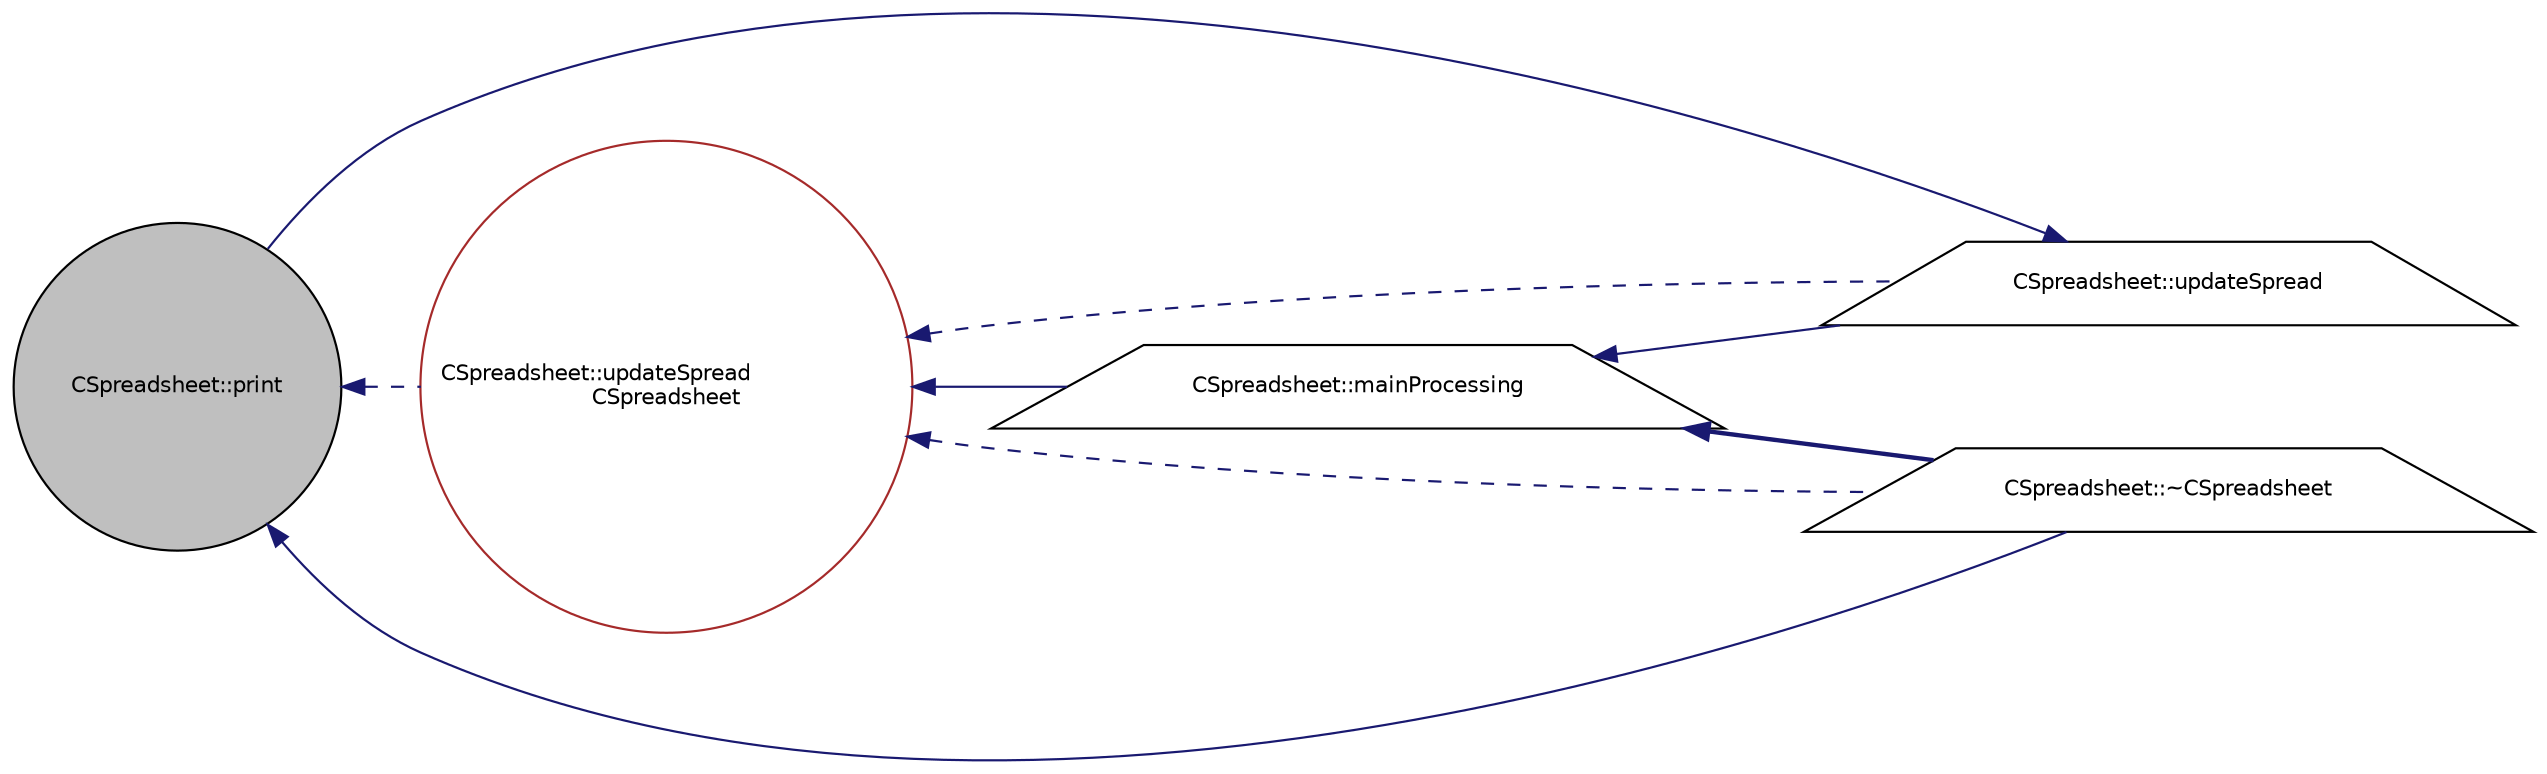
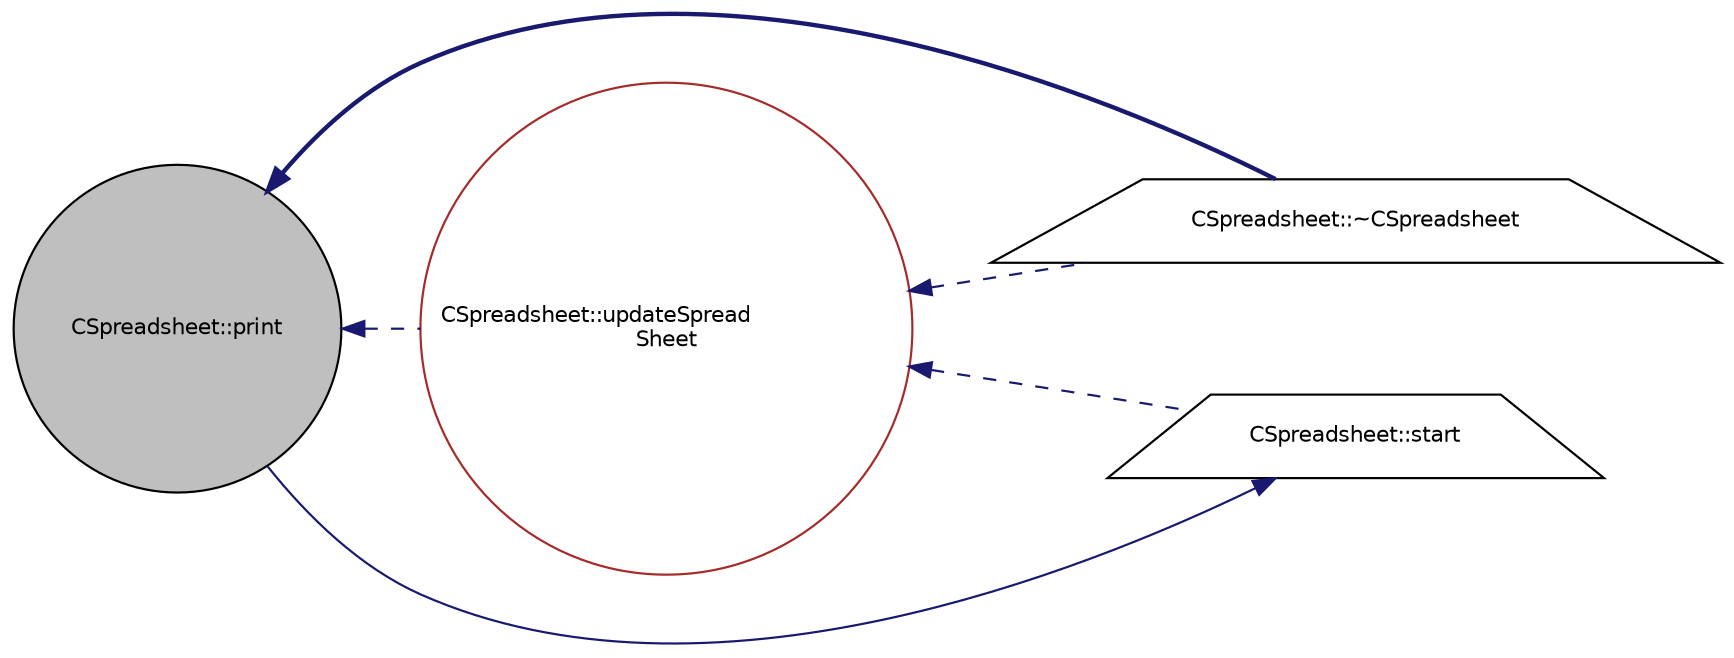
(2169, 284) -> (1356, 436)
(666, 387) -> (666, 329)
(1358, 387) -> none
(1162, 752) -> (769, 20)
